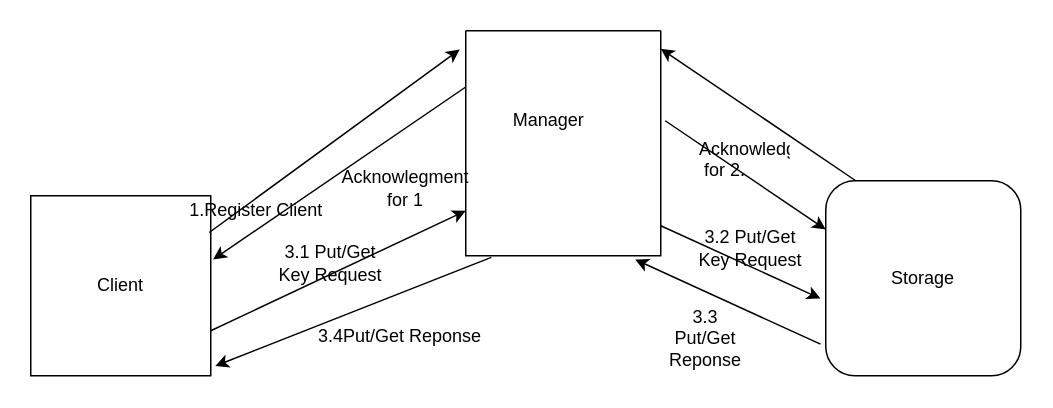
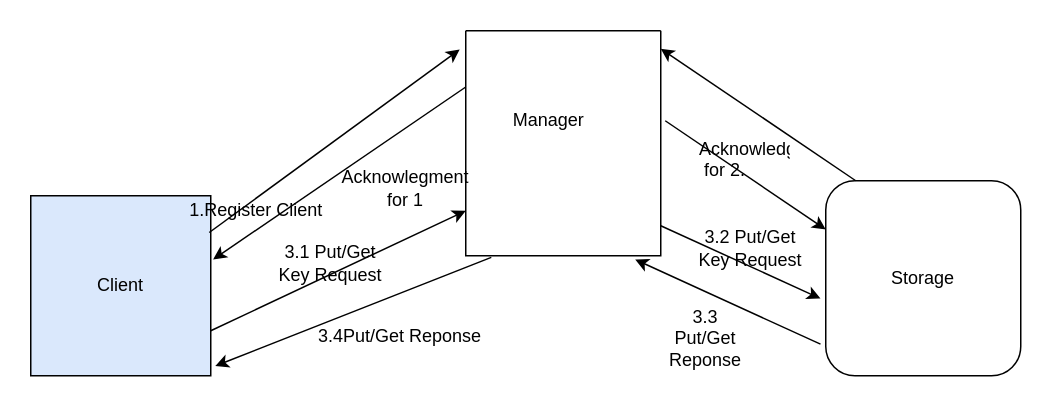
(121, 286) -> (121, 286)
